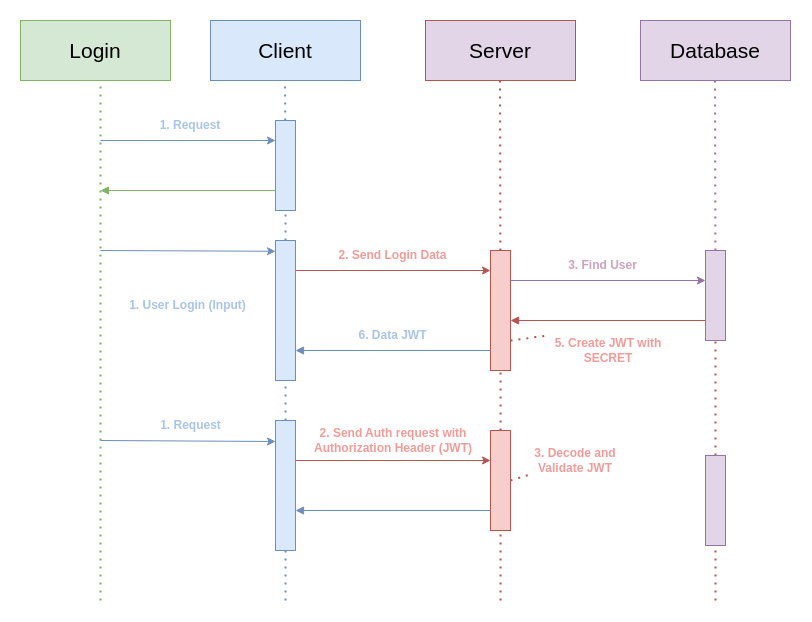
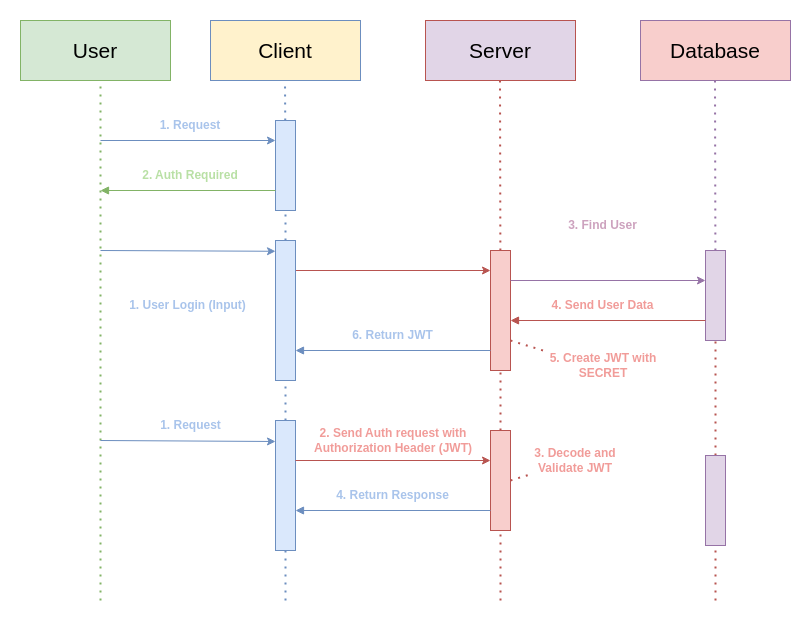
(96, 51) -> (96, 51)
(286, 51) -> (286, 51)
(716, 51) -> (716, 51)
none -> (191, 176)
(393, 256) -> none
(603, 266) -> (603, 226)
none -> (603, 306)
(393, 336) -> (393, 336)
(608, 351) -> (603, 366)
none -> (393, 496)
